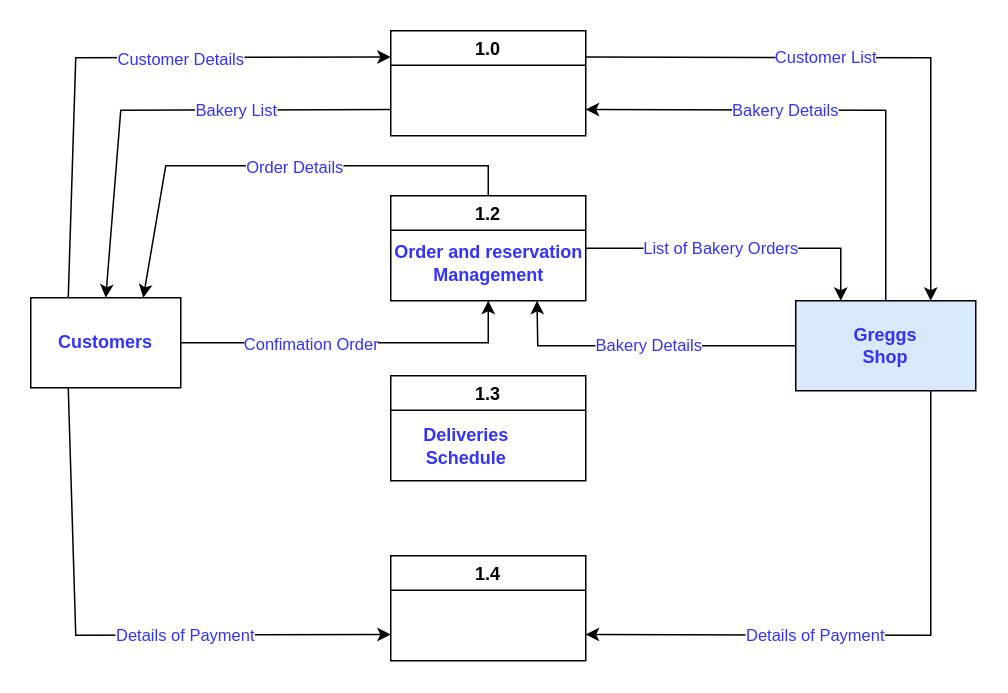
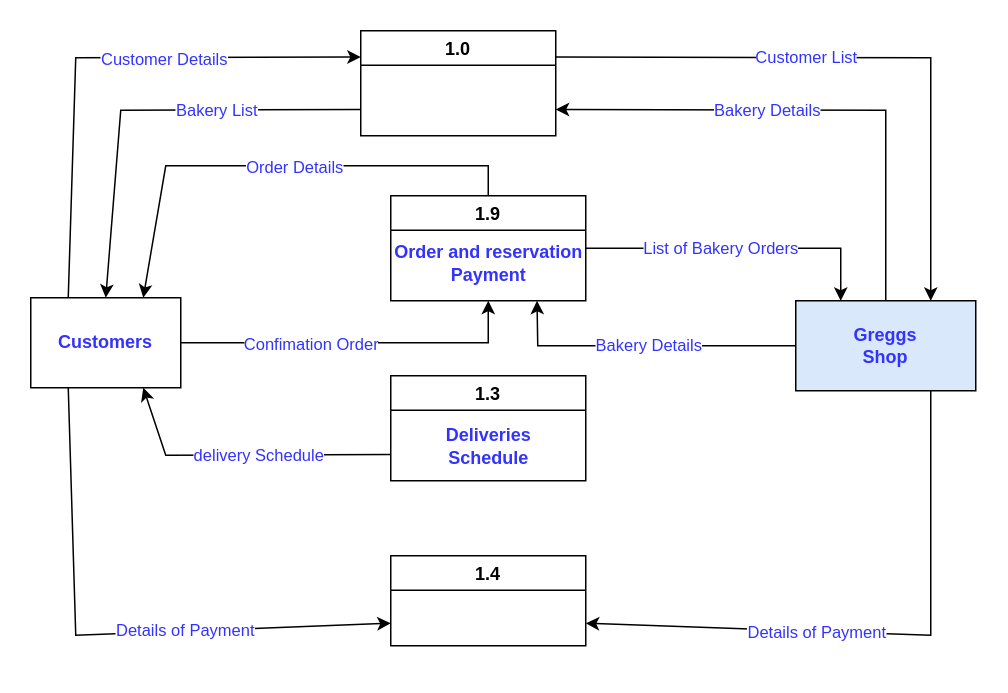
(488, 83) -> (458, 83)
(488, 214) -> (488, 214)
(489, 263) -> (489, 263)
(466, 446) -> (488, 446)
none -> (247, 455)
(488, 608) -> (488, 601)
